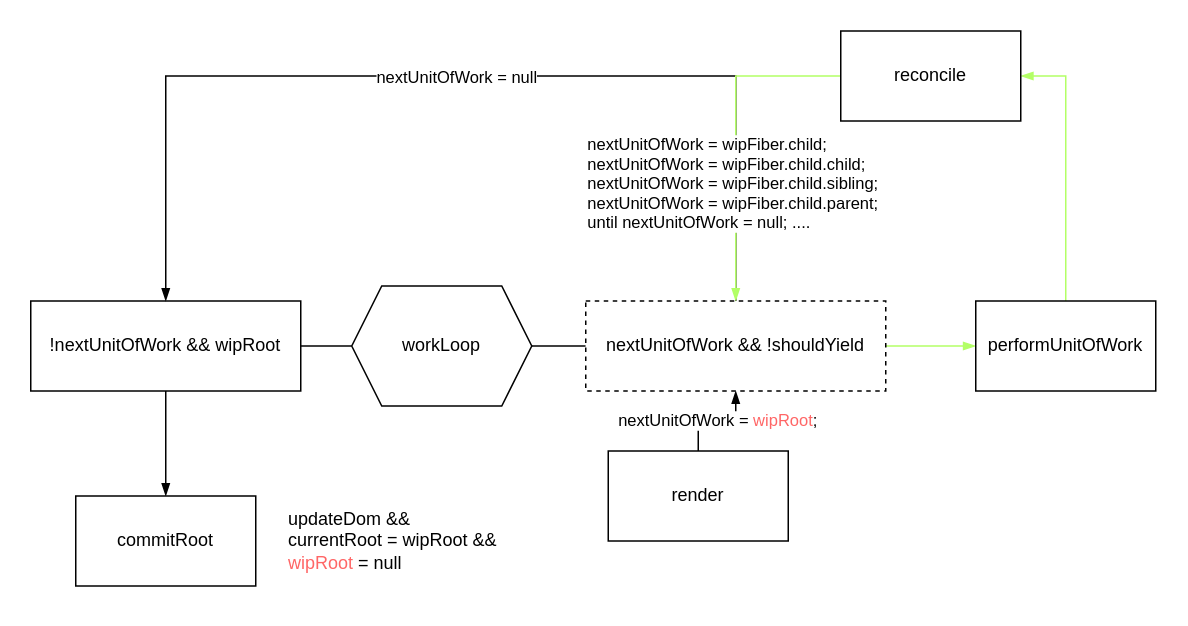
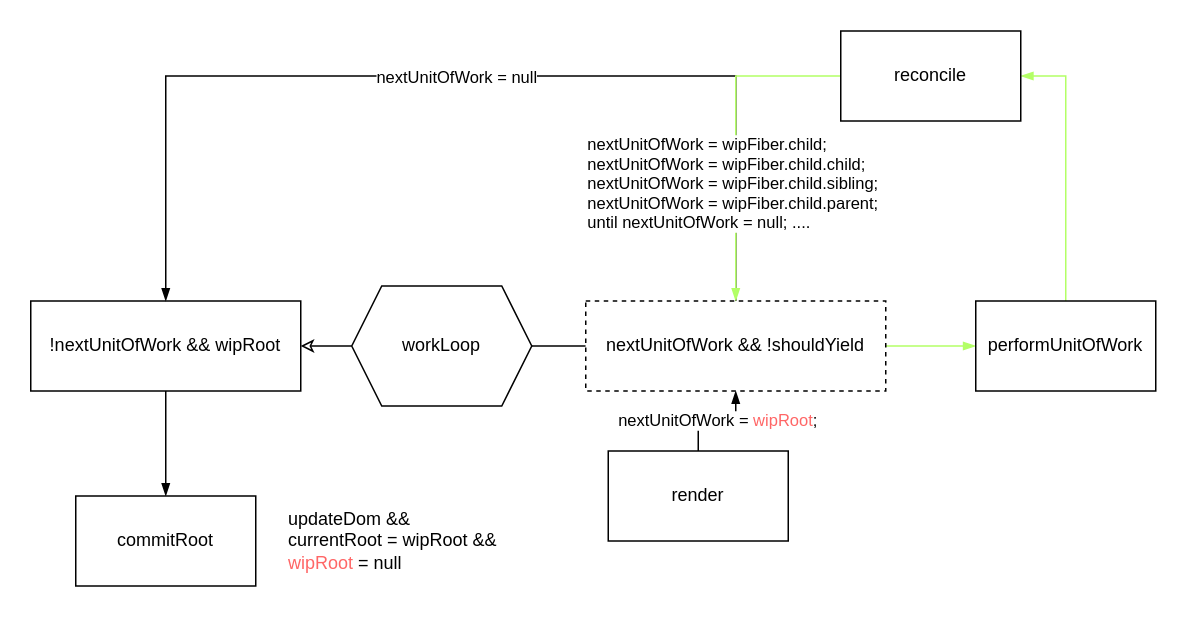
(308, 346) -> (312, 346)
